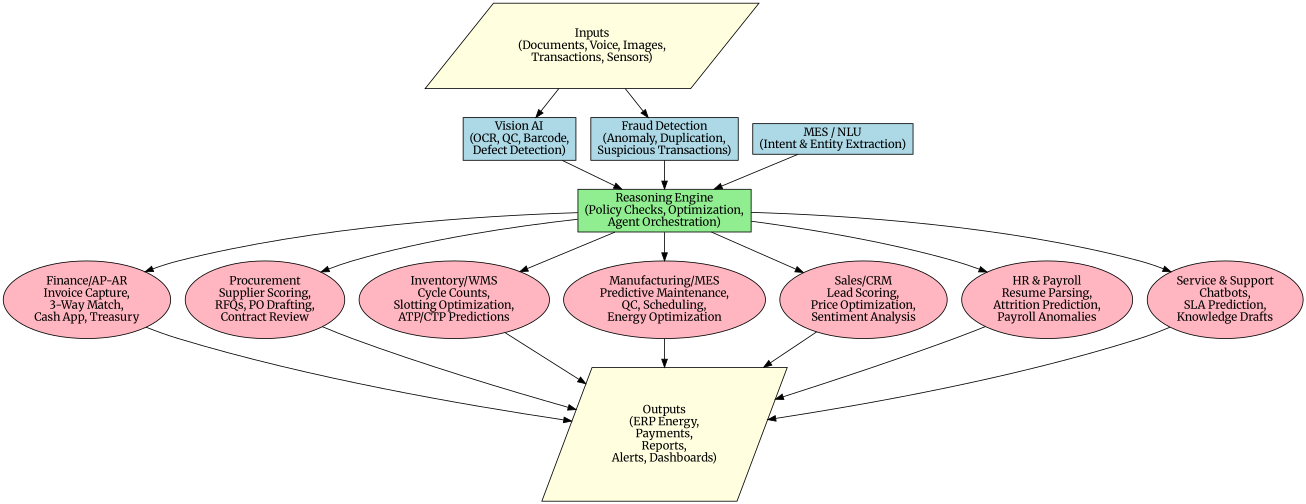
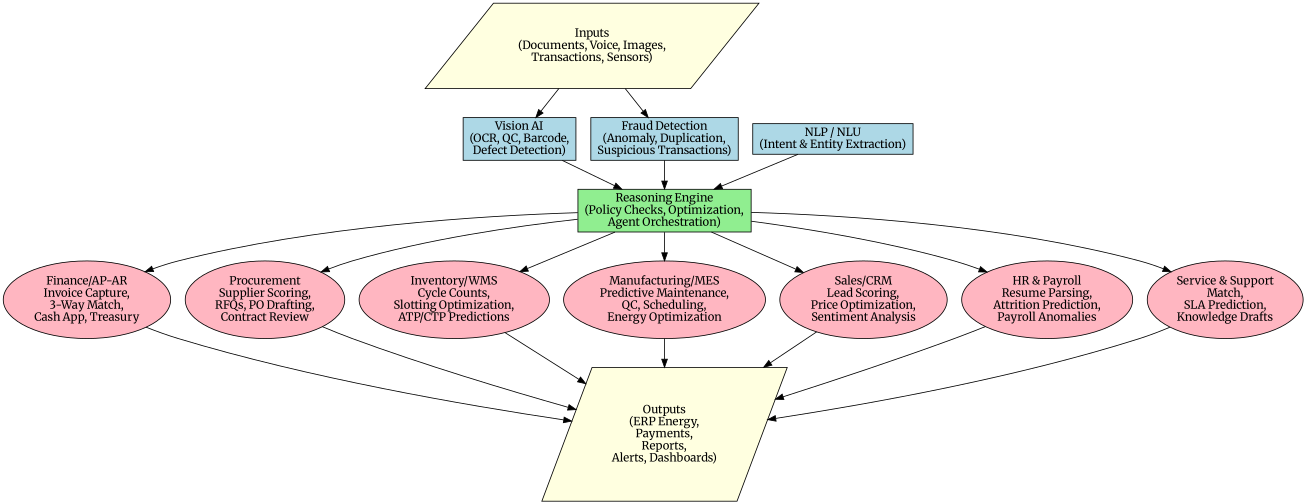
(833, 139) -> (833, 139)
(1225, 300) -> (1225, 300)
